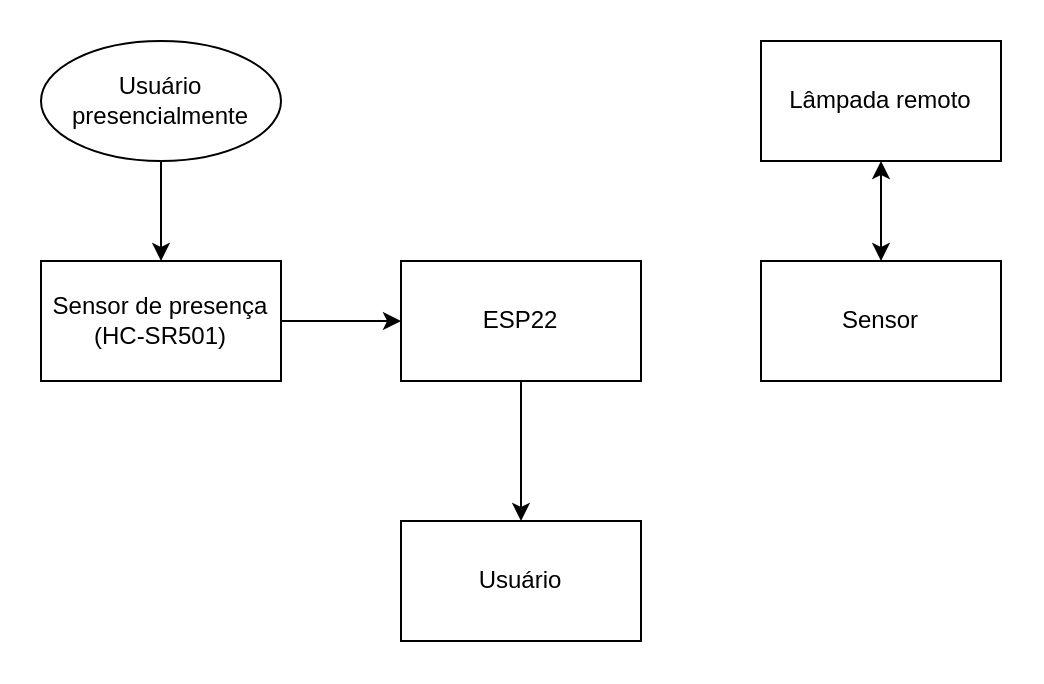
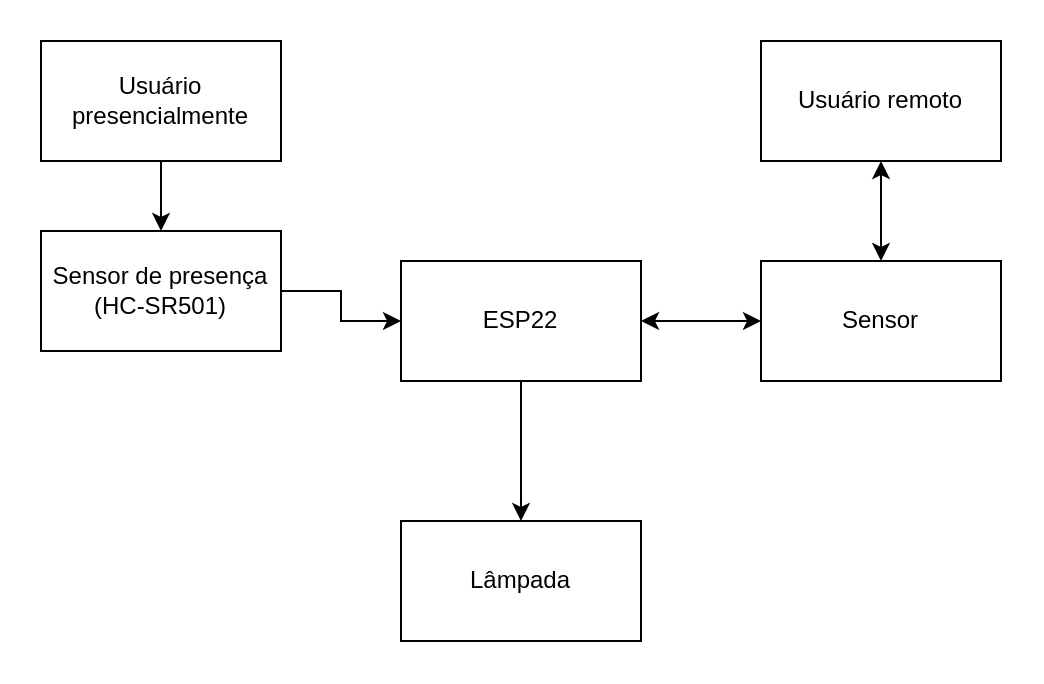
(161, 101) -> (161, 101)
(881, 101) -> (881, 101)
(161, 321) -> (161, 291)
none -> (701, 321)
(521, 581) -> (521, 581)
